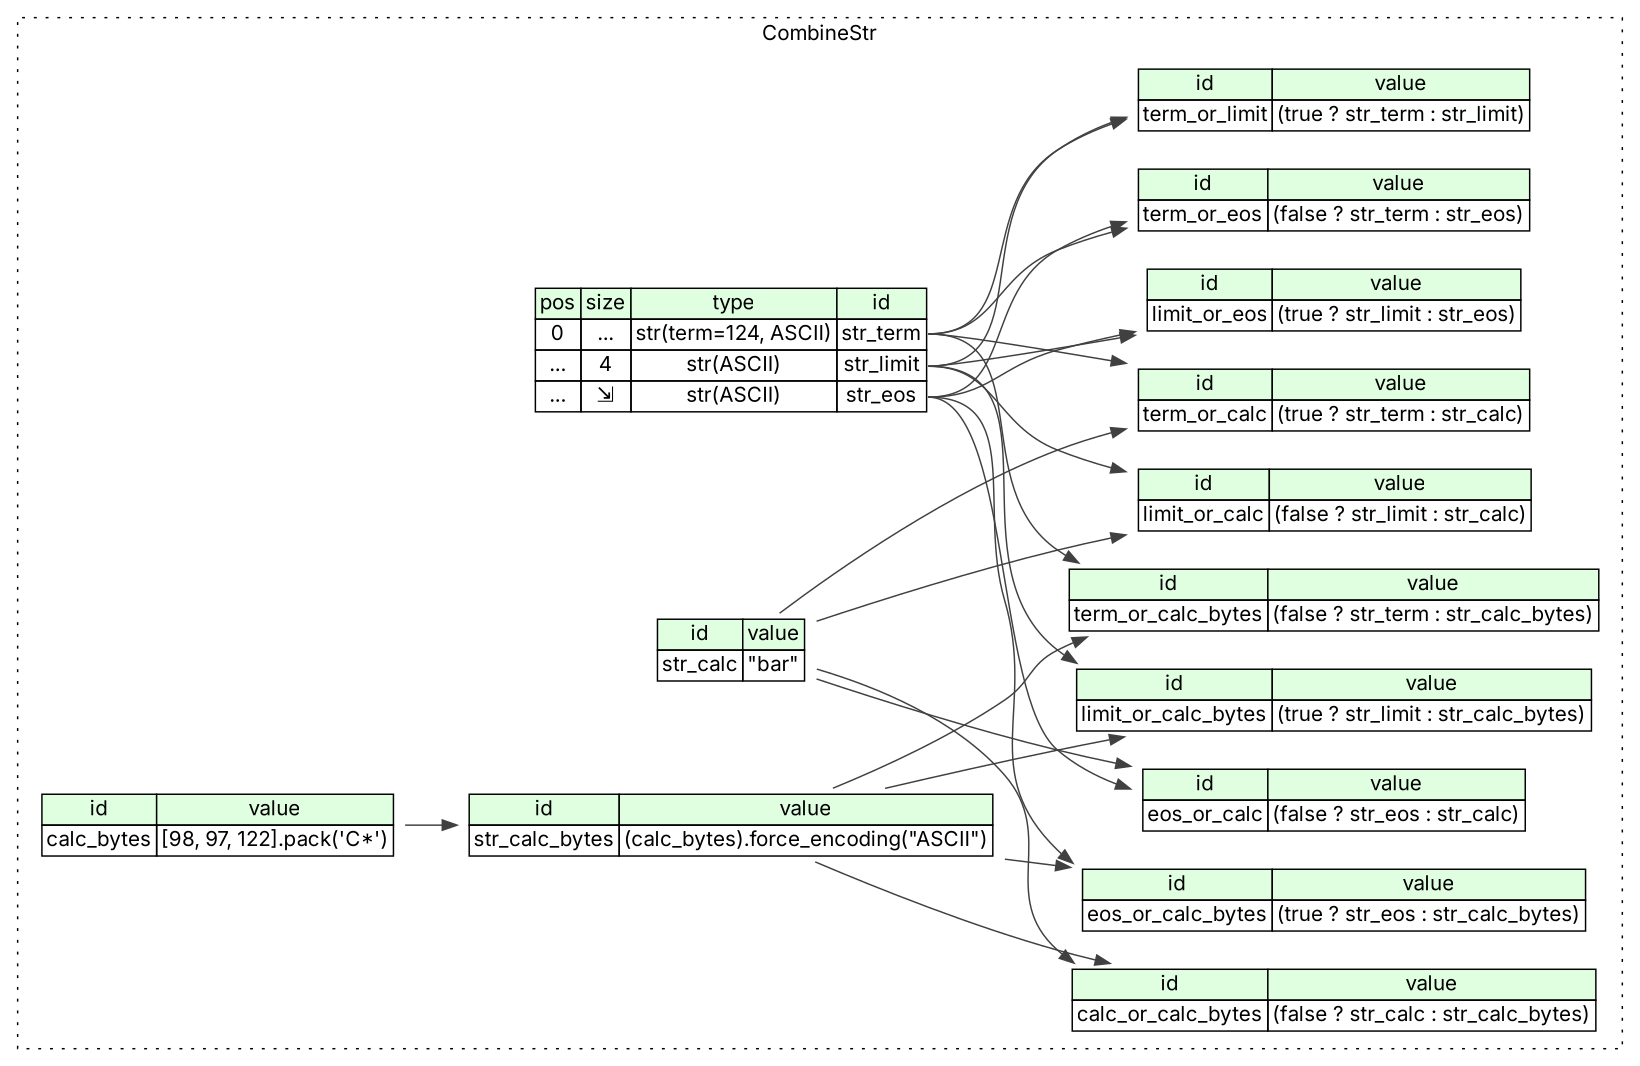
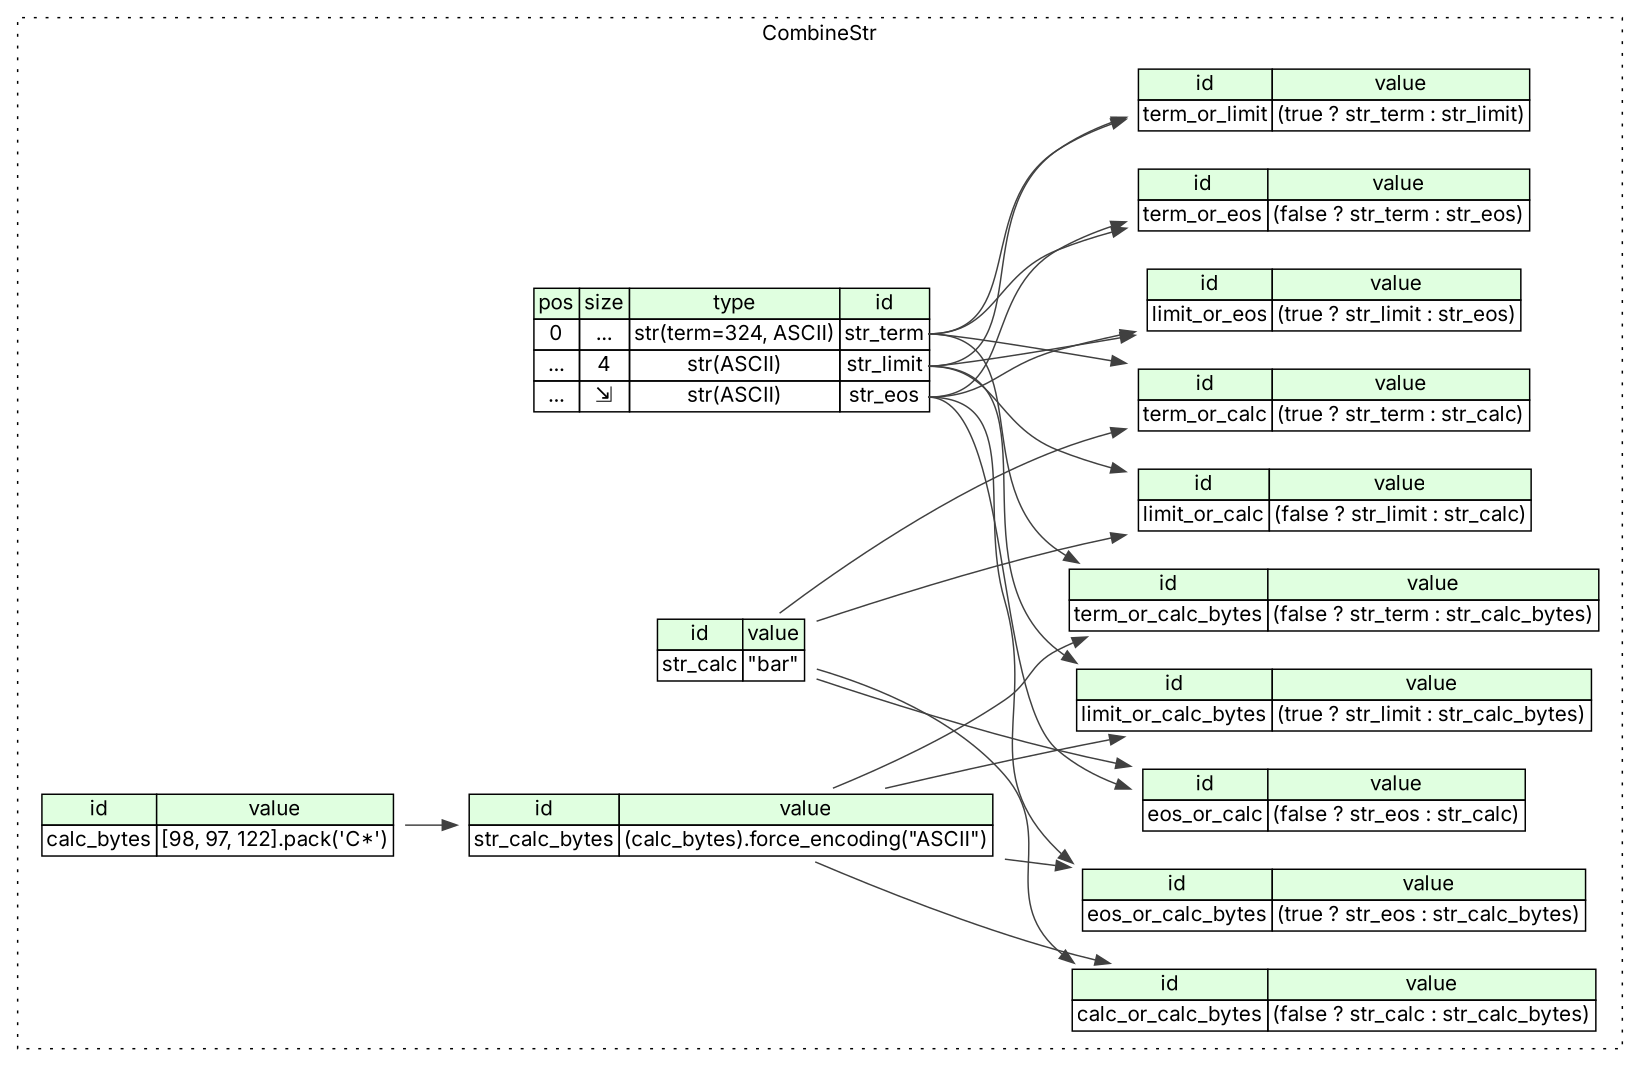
(734, 334) -> (735, 334)
